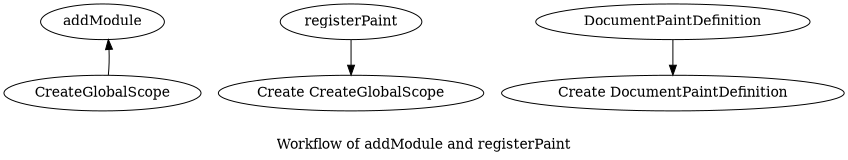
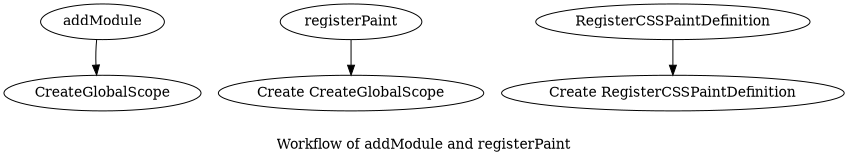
(673, 22) -> (673, 22)
(109, 62) -> (96, 52)
(673, 93) -> (673, 93)
